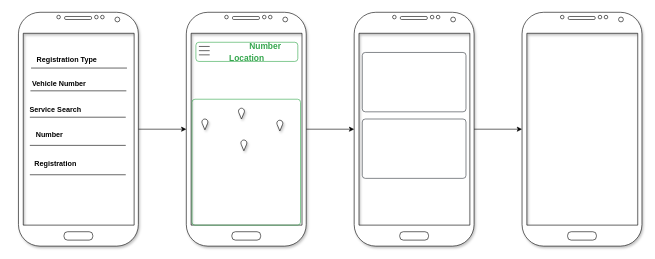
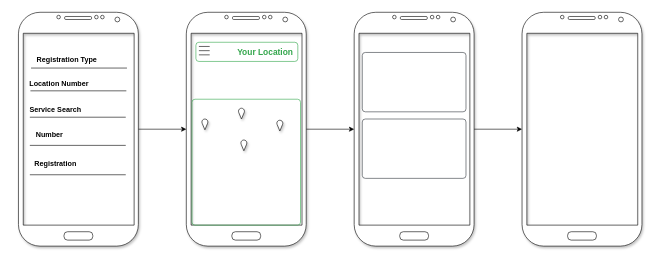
(247, 52) -> (247, 52)
(59, 84) -> (59, 84)
